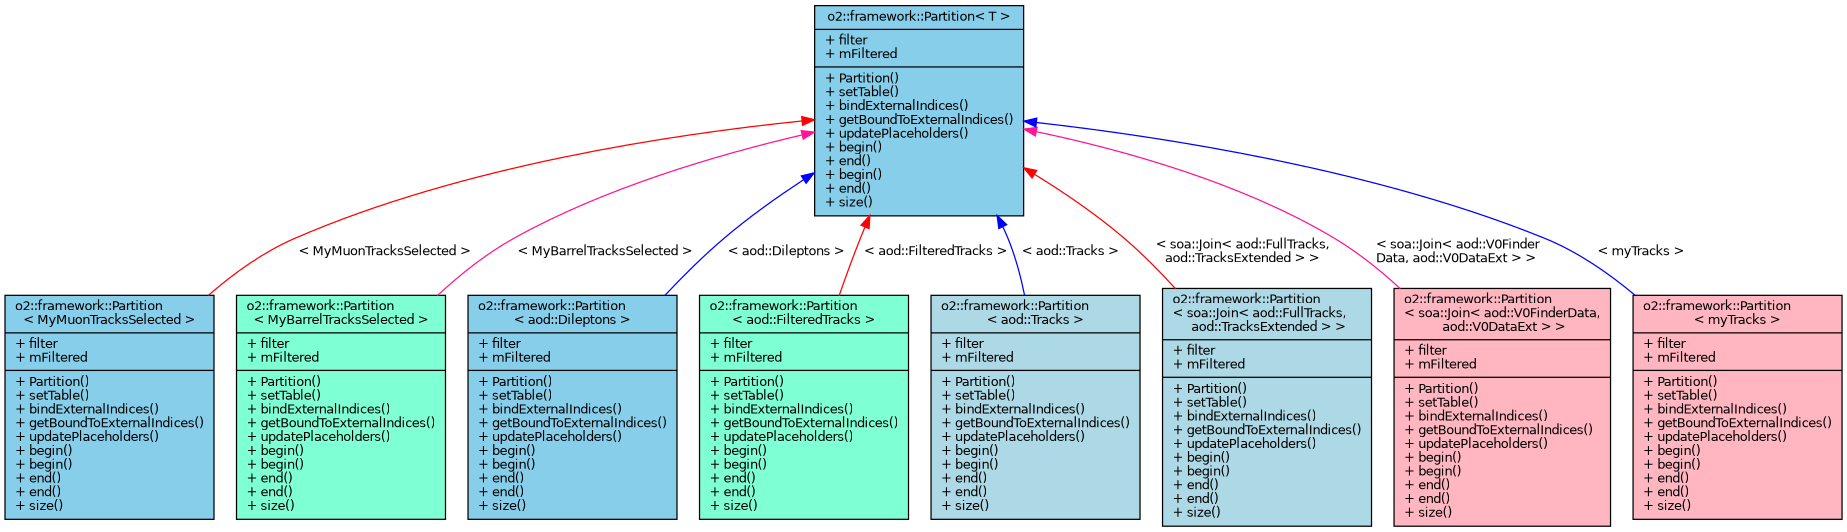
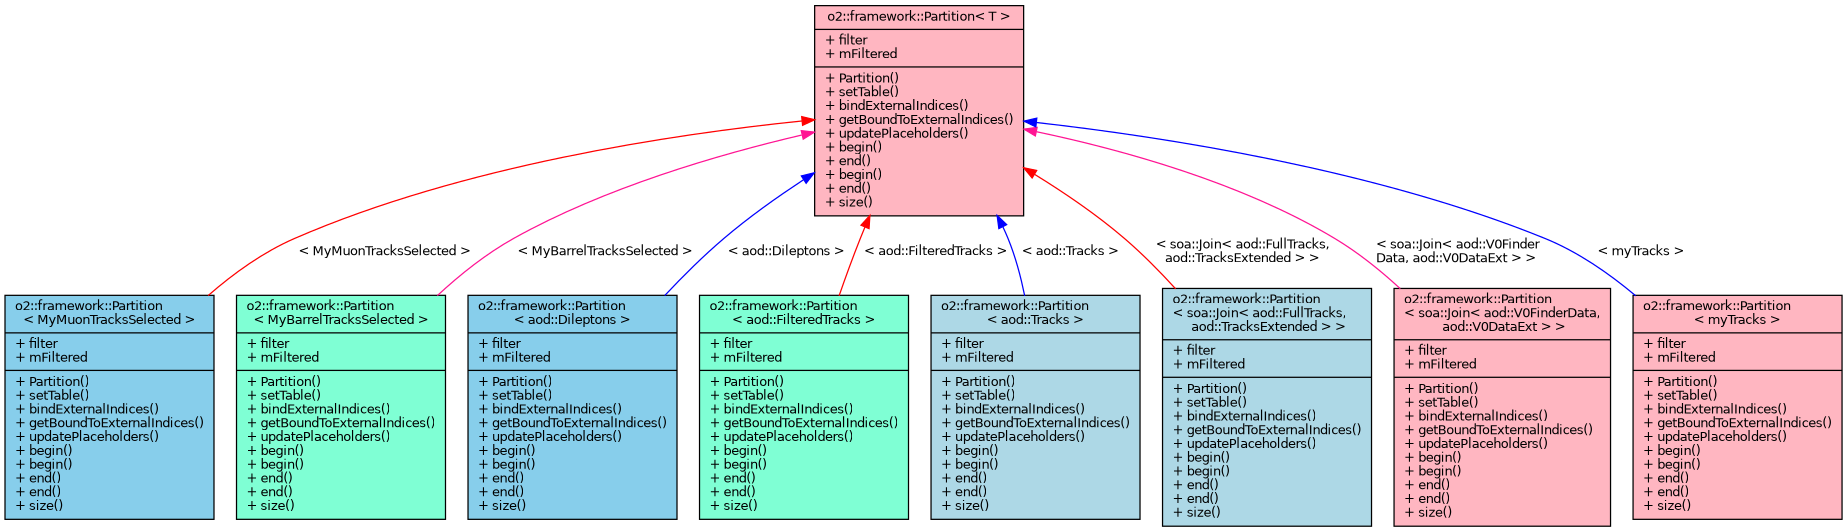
(919, 111) -> (919, 111)
